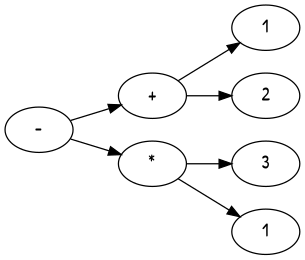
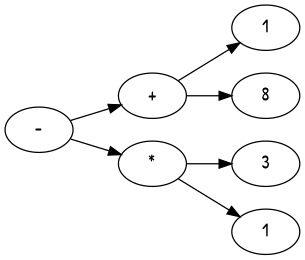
(266, 96) -> (266, 96)
